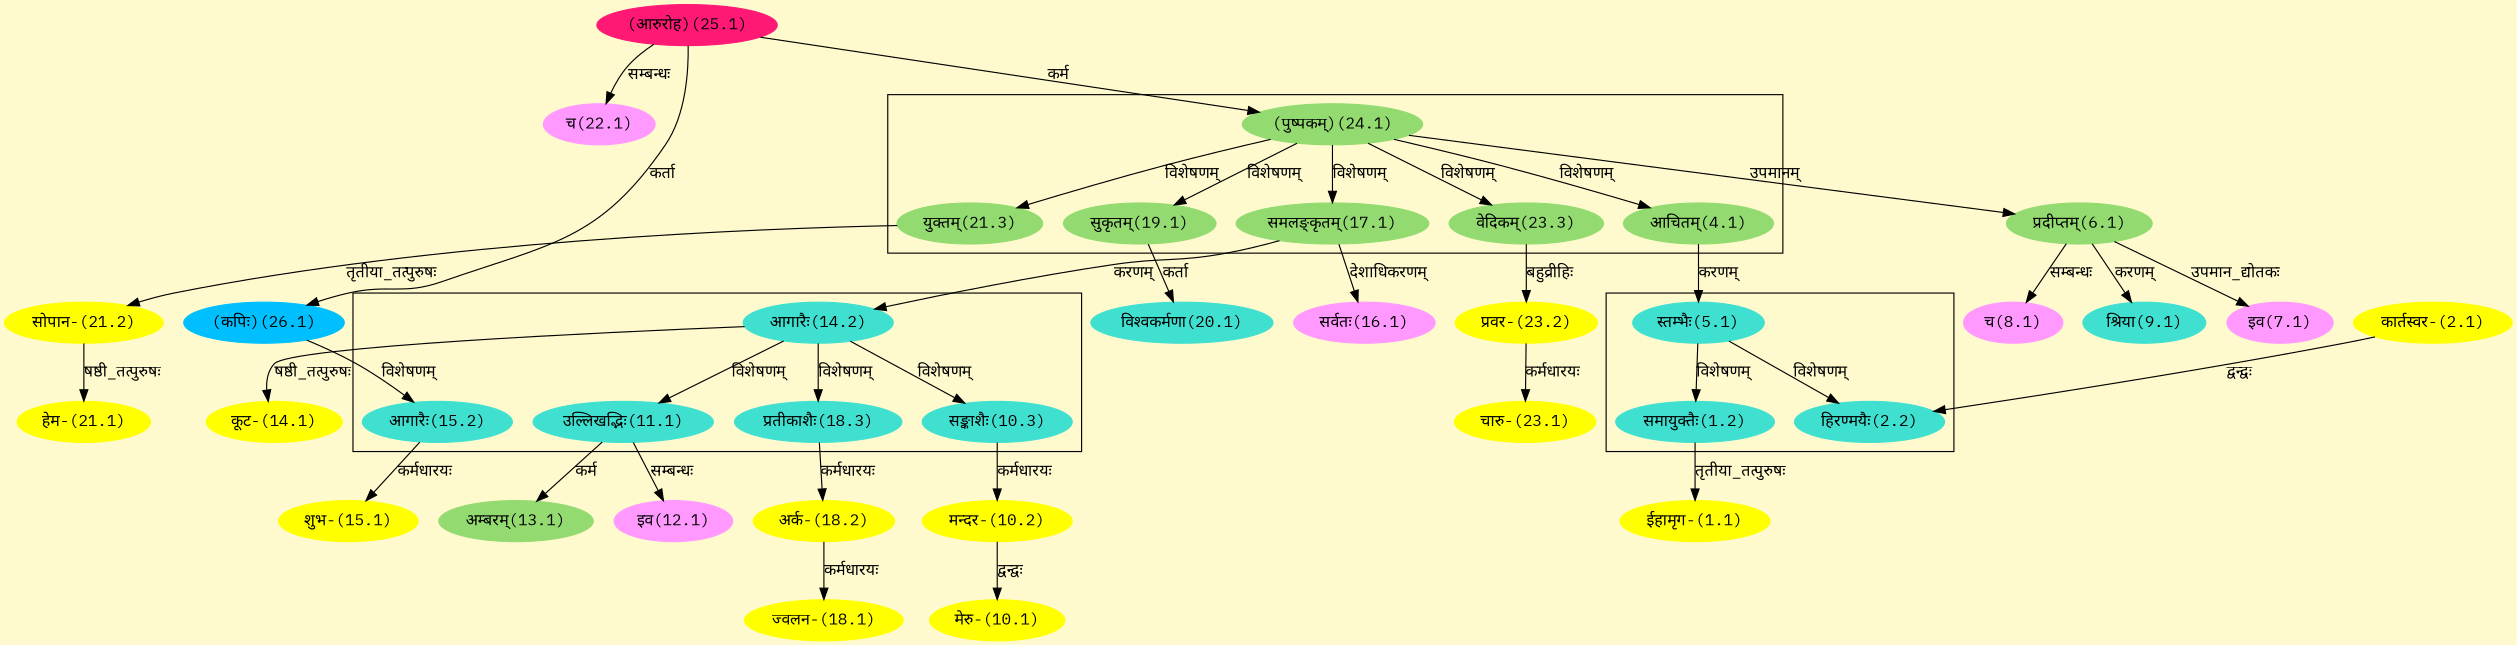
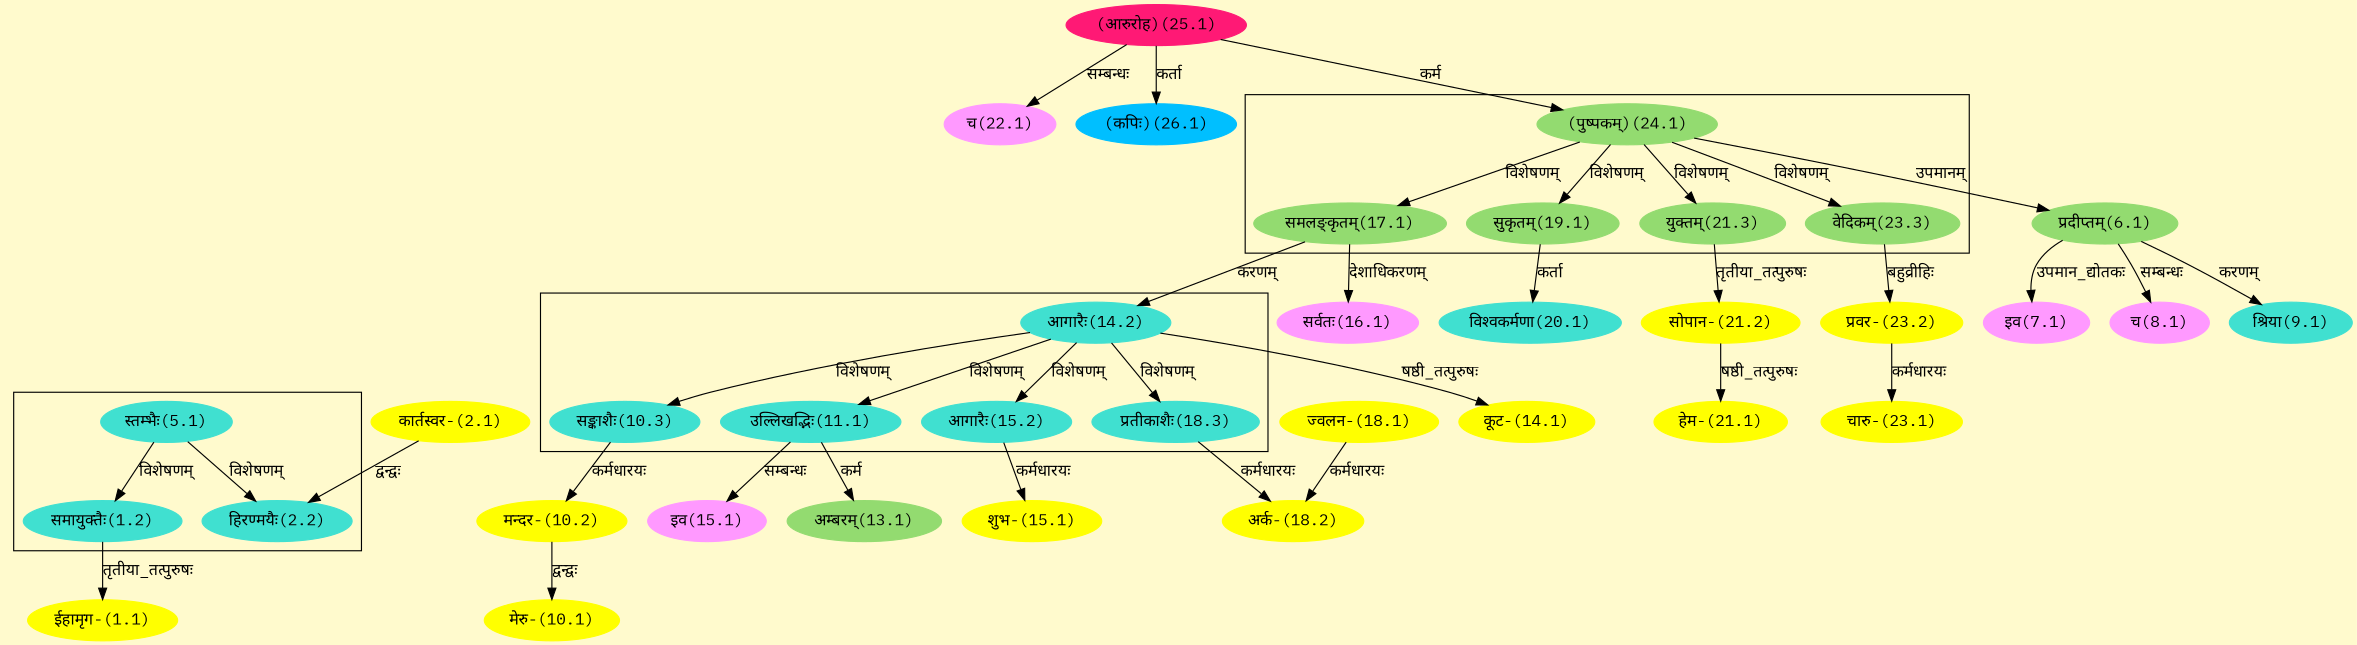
(1698, 223) -> none
(360, 366) -> (1051, 368)
(673, 521) -> (707, 521)
(824, 565) -> (1329, 467)
